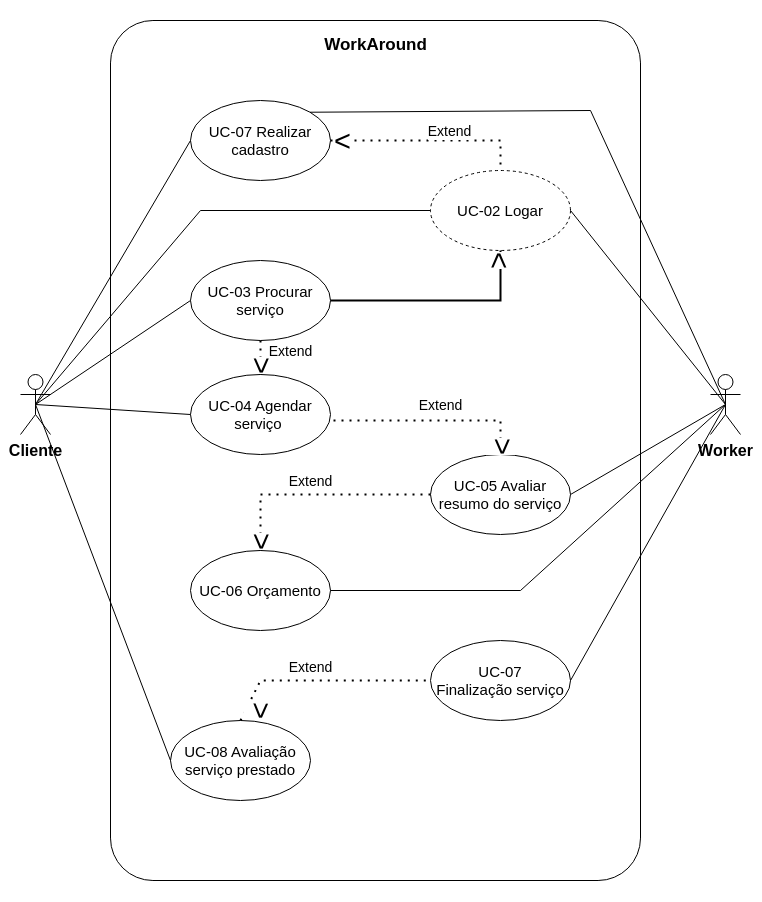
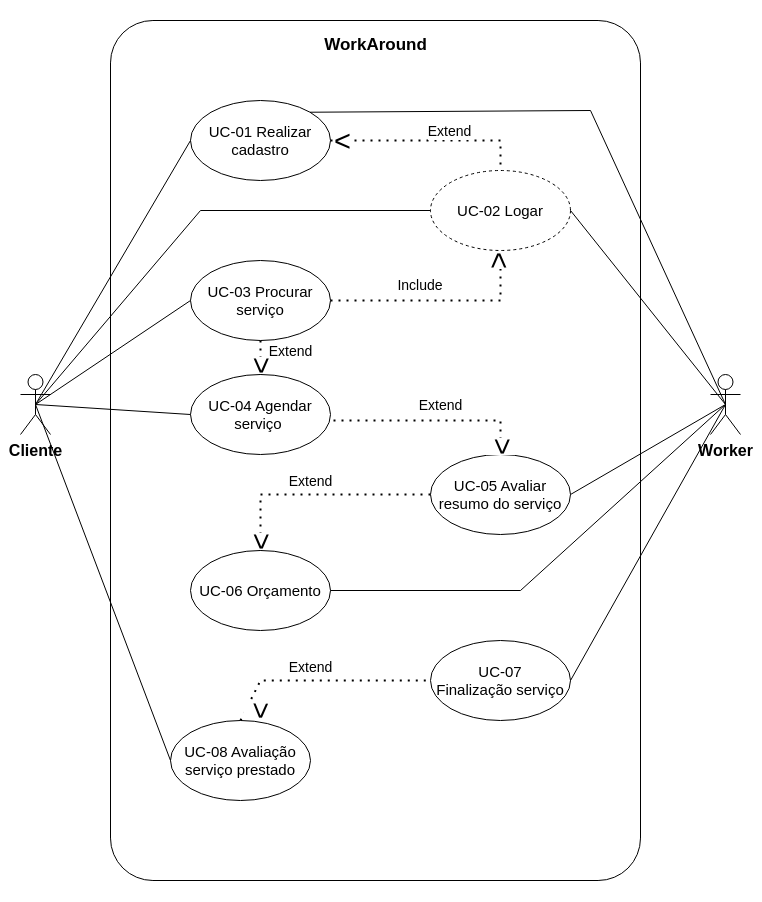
(261, 141) -> (261, 141)
none -> (421, 286)
(432, 301) -> (432, 301)
